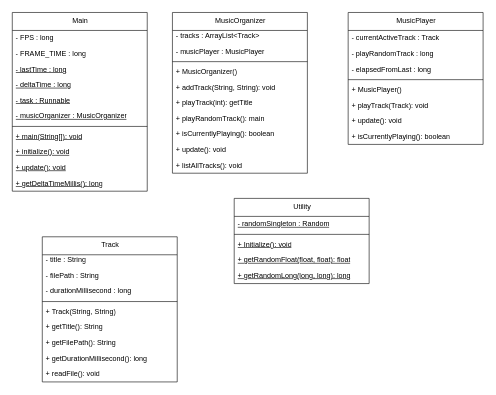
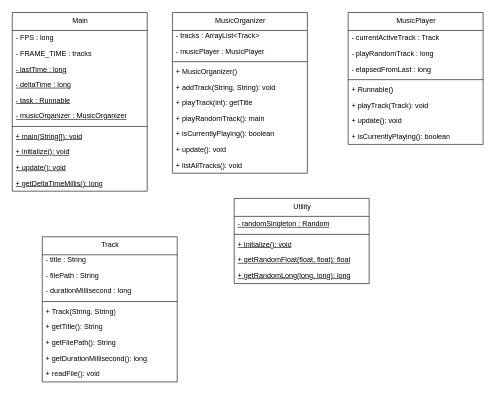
(50, 54) -> (54, 54)
(379, 90) -> (374, 90)
